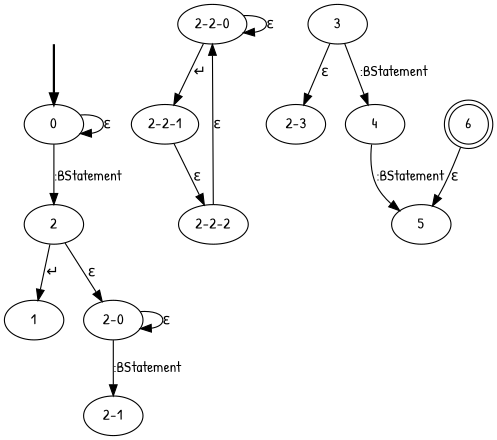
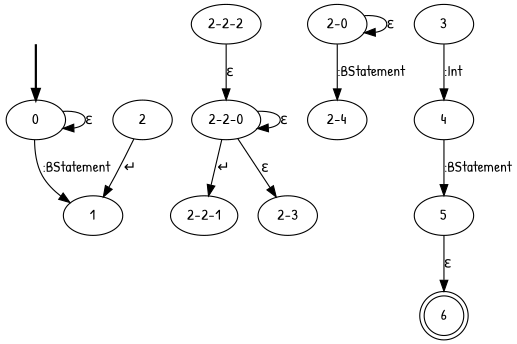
(319, 69) -> (254, 163)
(394, 72) -> (453, 72)
(54, 169) -> (40, 172)
(187, 169) -> none
(450, 172) -> (444, 258)
(81, 267) -> none
(113, 416) -> (337, 120)
